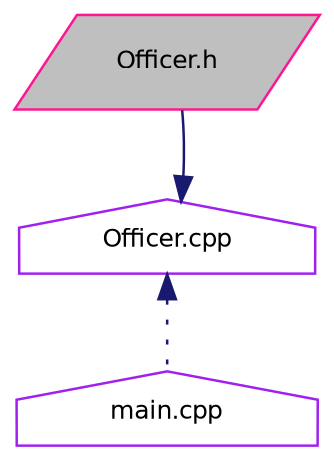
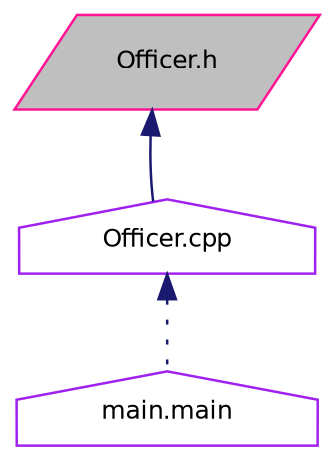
(184, 143) -> (151, 169)
(167, 412) -> (167, 412)
